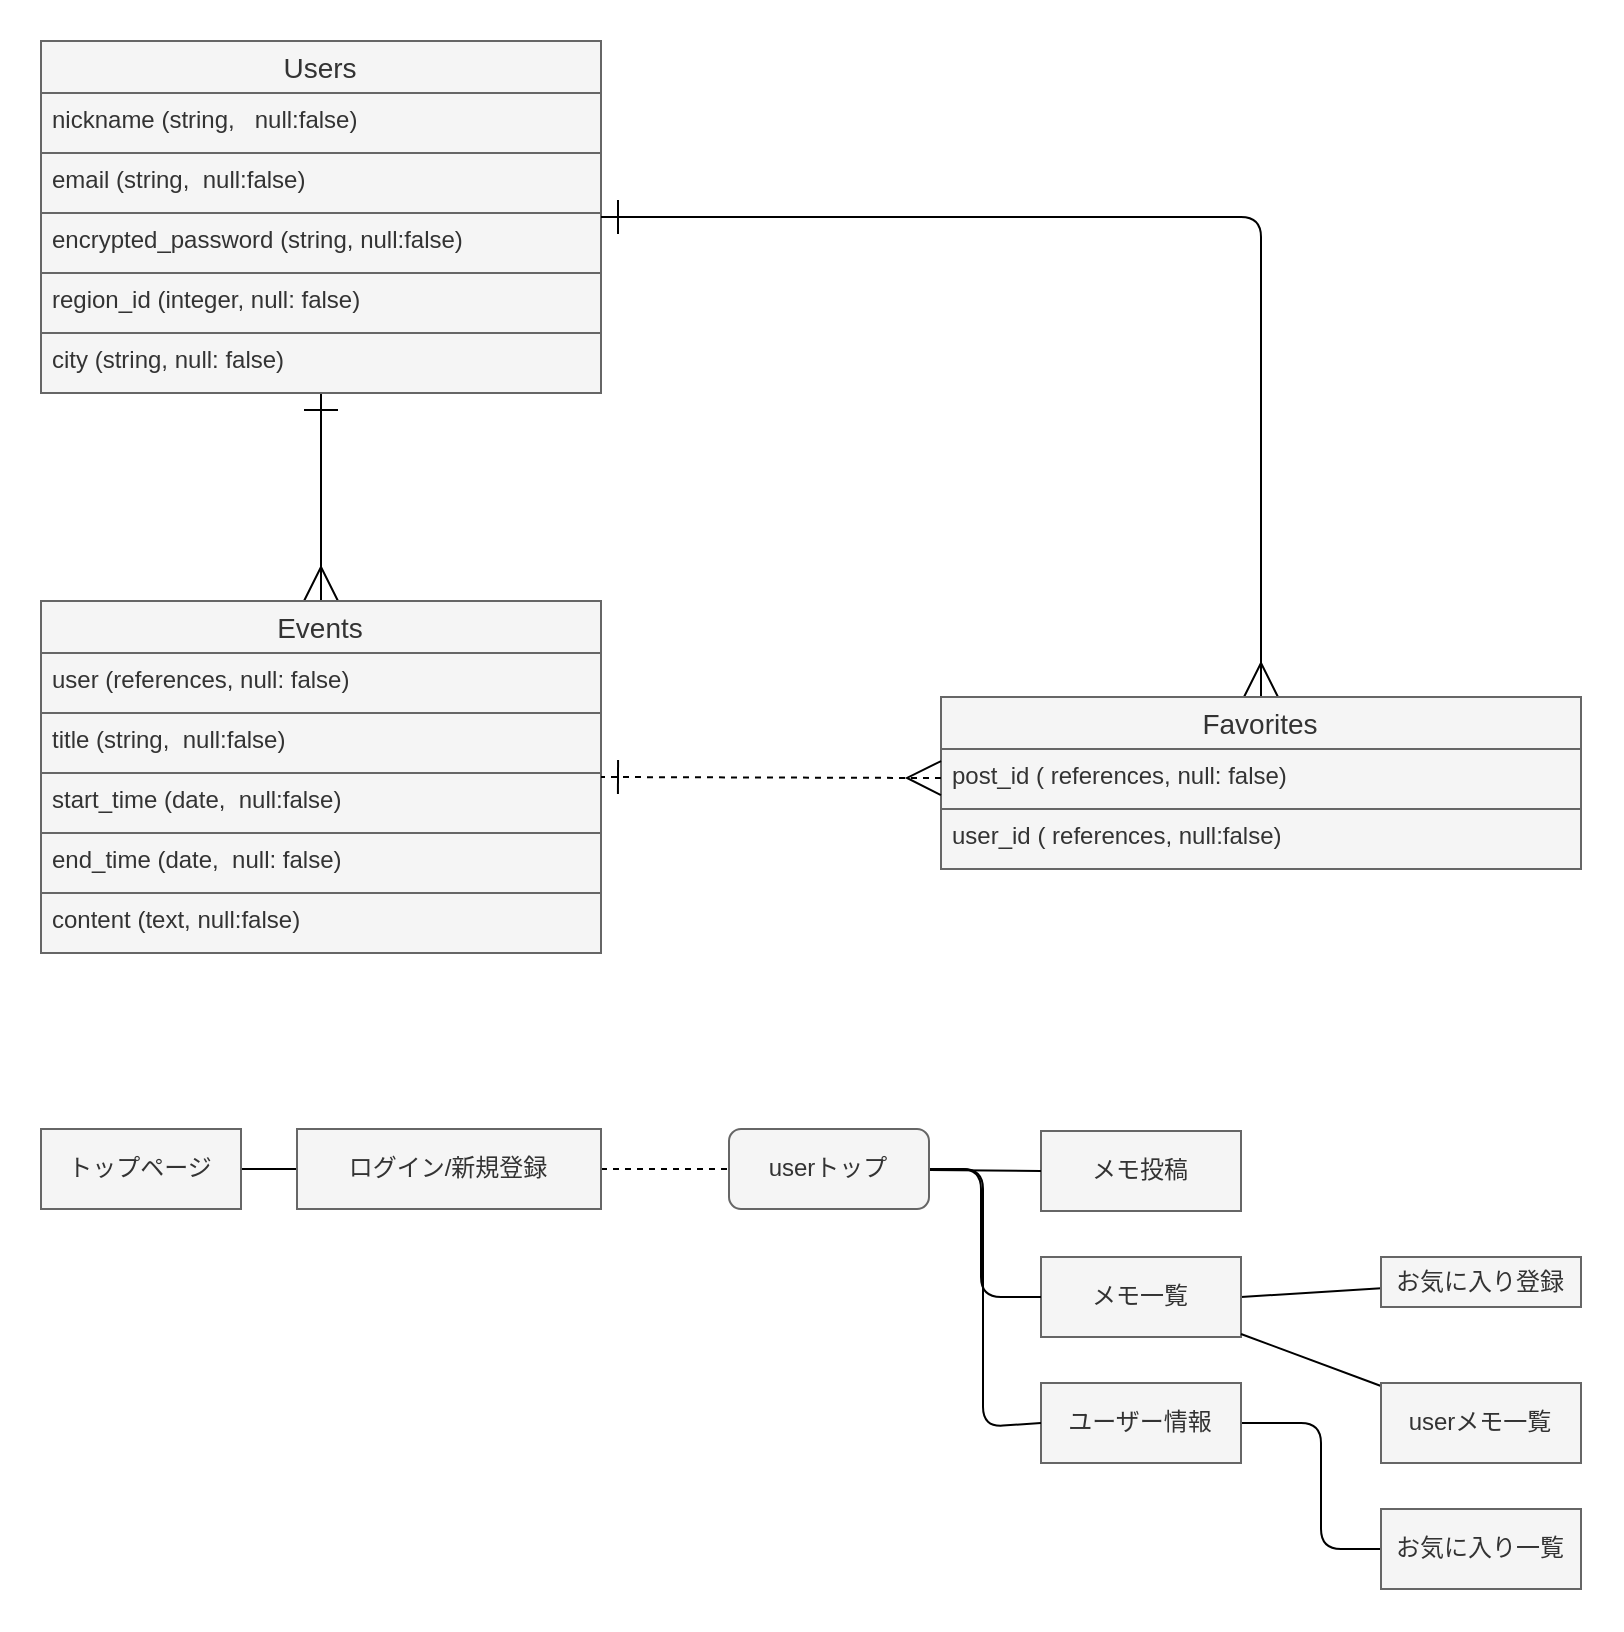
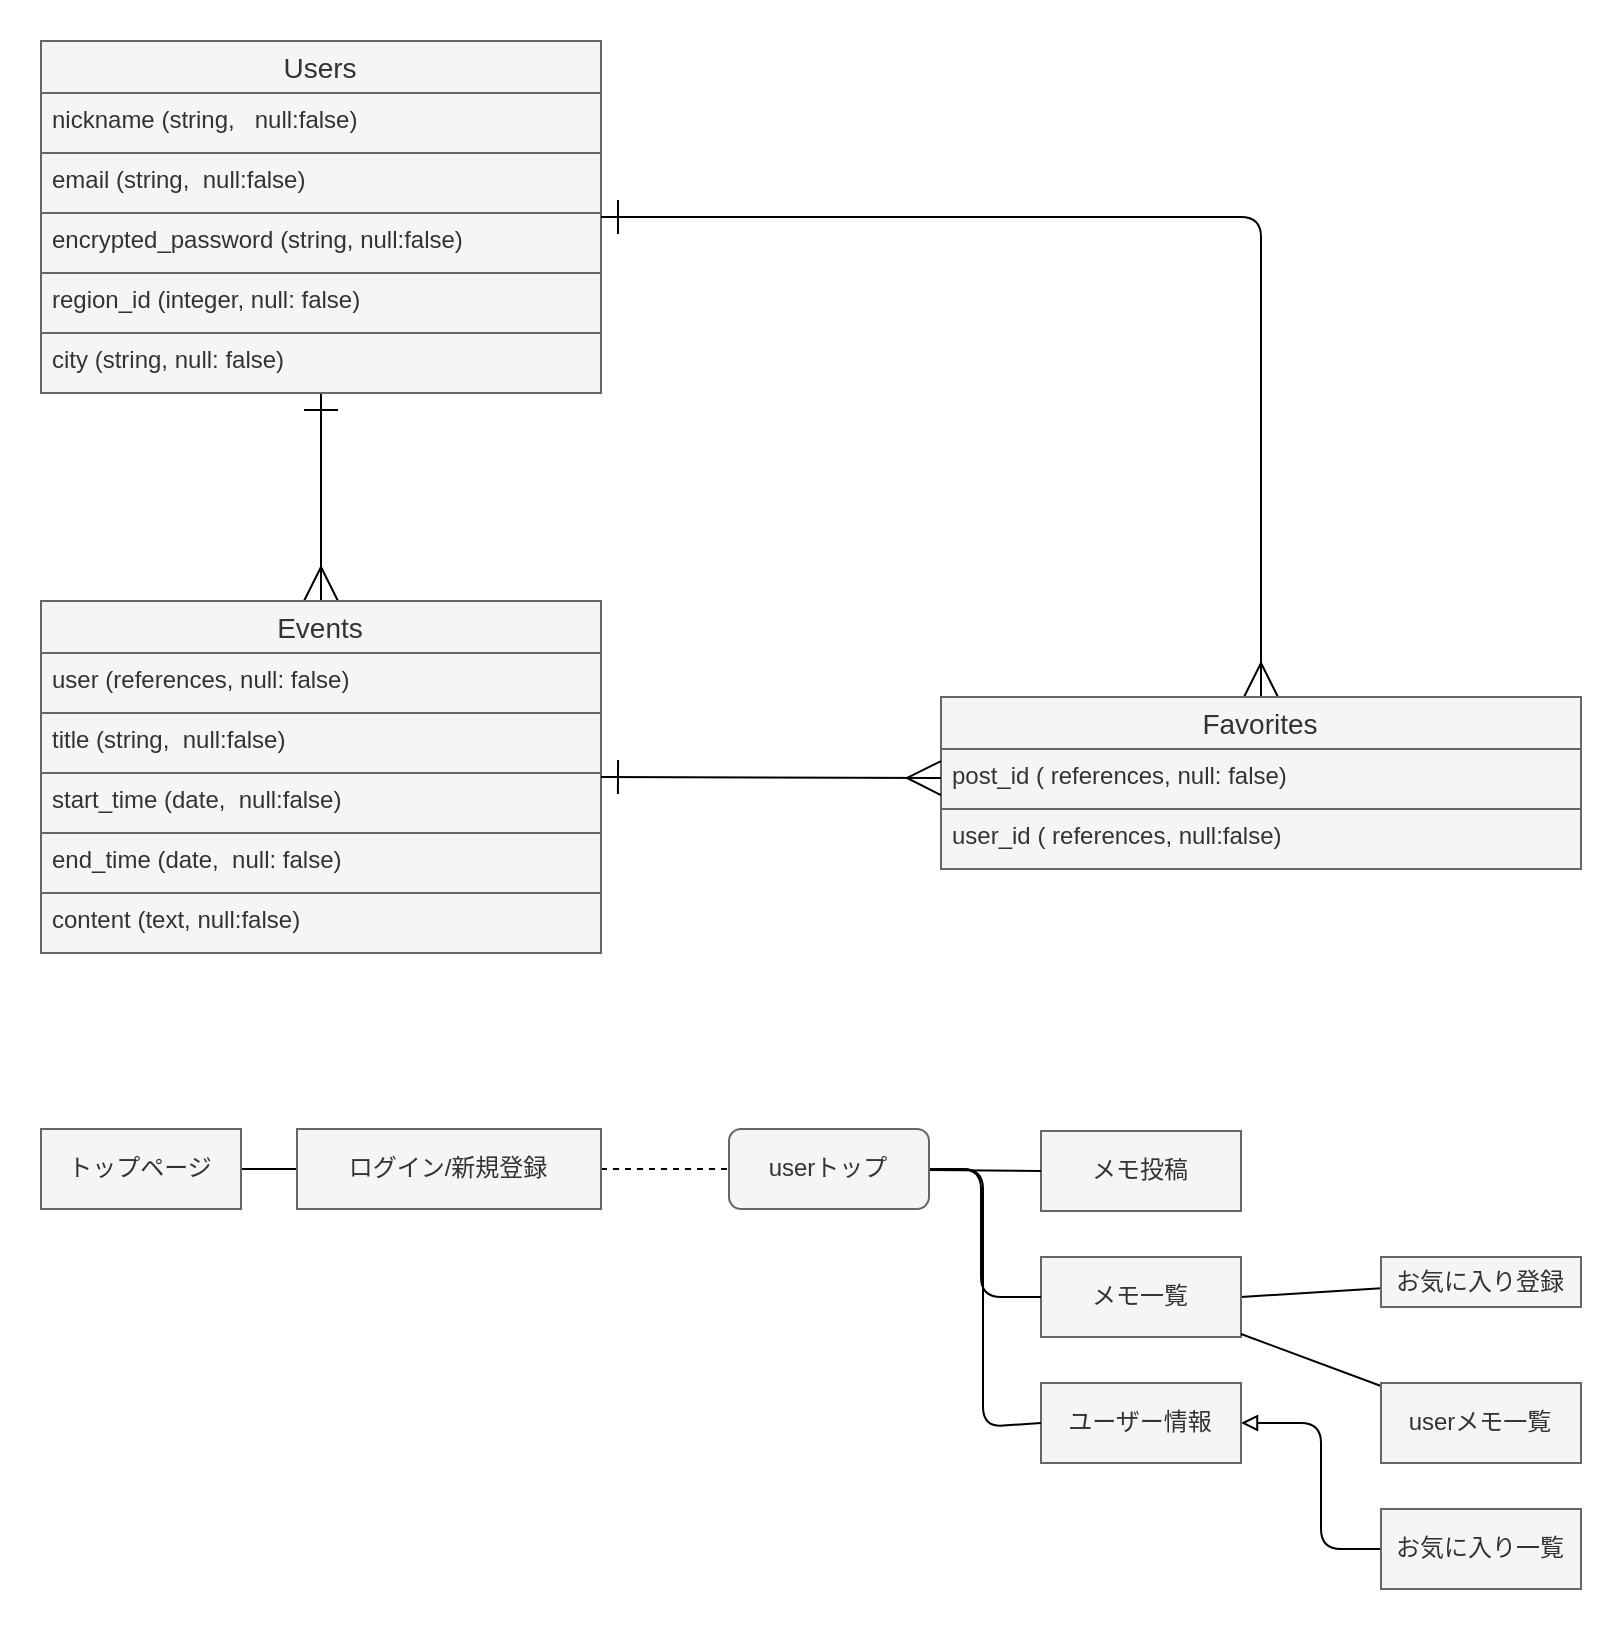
(771, 778) -> (771, 778)
(1251, 1423) -> (1258, 1423)
